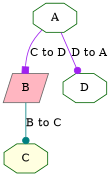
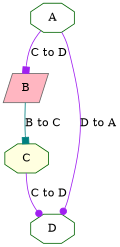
(26, 120) -> (25, 119)
none -> (29, 193)
